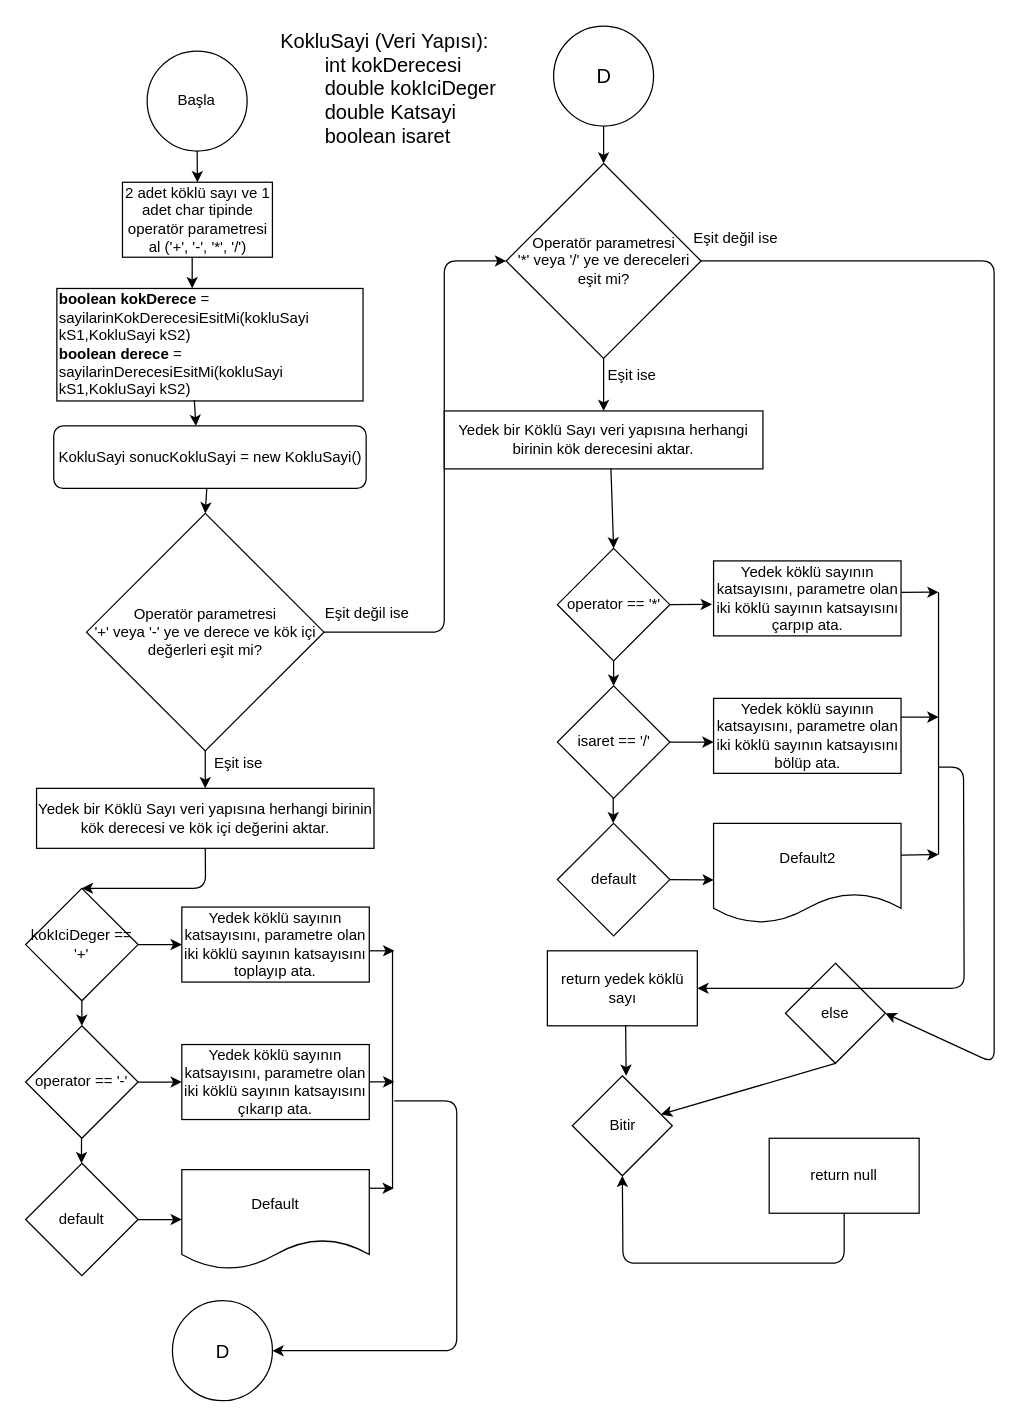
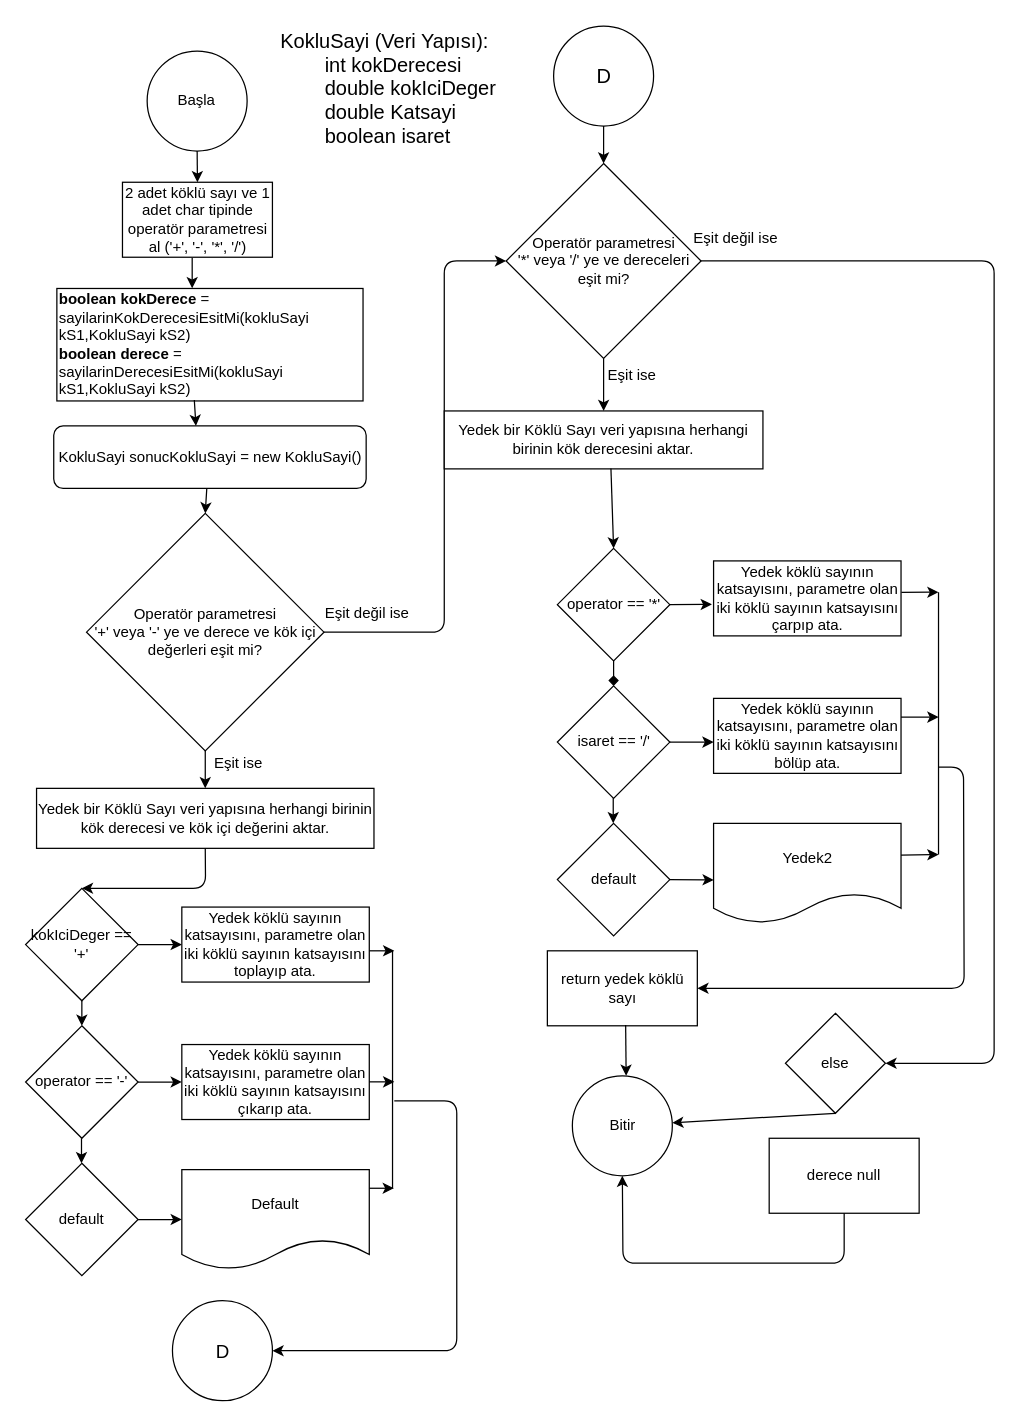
(614, 676) -> (614, 675)
(808, 858) -> (808, 858)
(836, 1013) -> (836, 1063)
(623, 1126) -> (623, 1126)
(844, 1176) -> (844, 1176)
